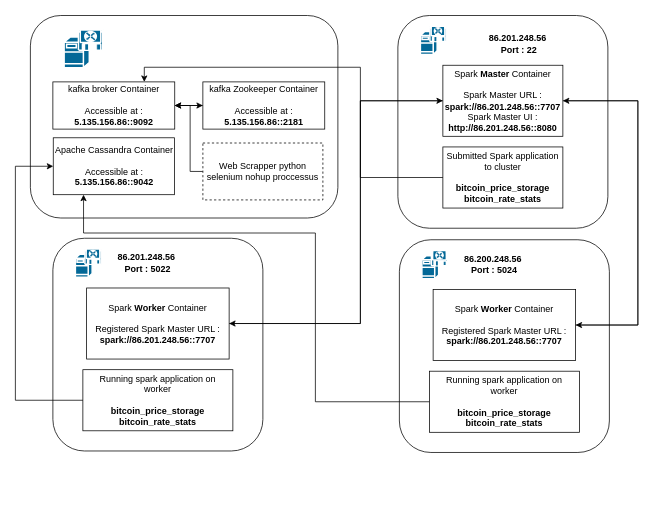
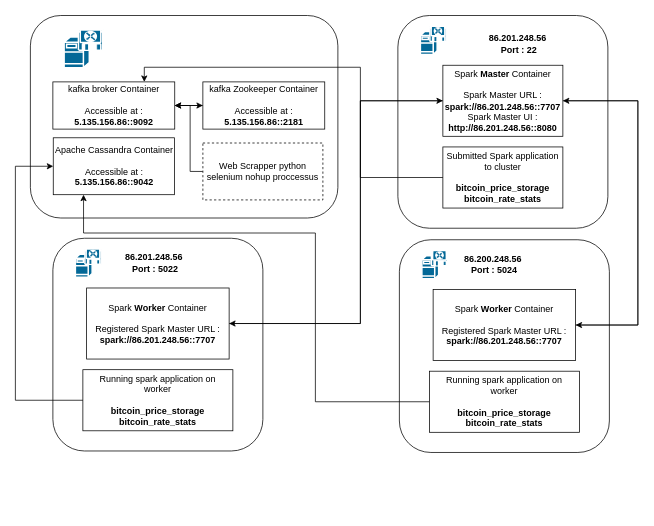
(147, 263) -> (154, 263)
